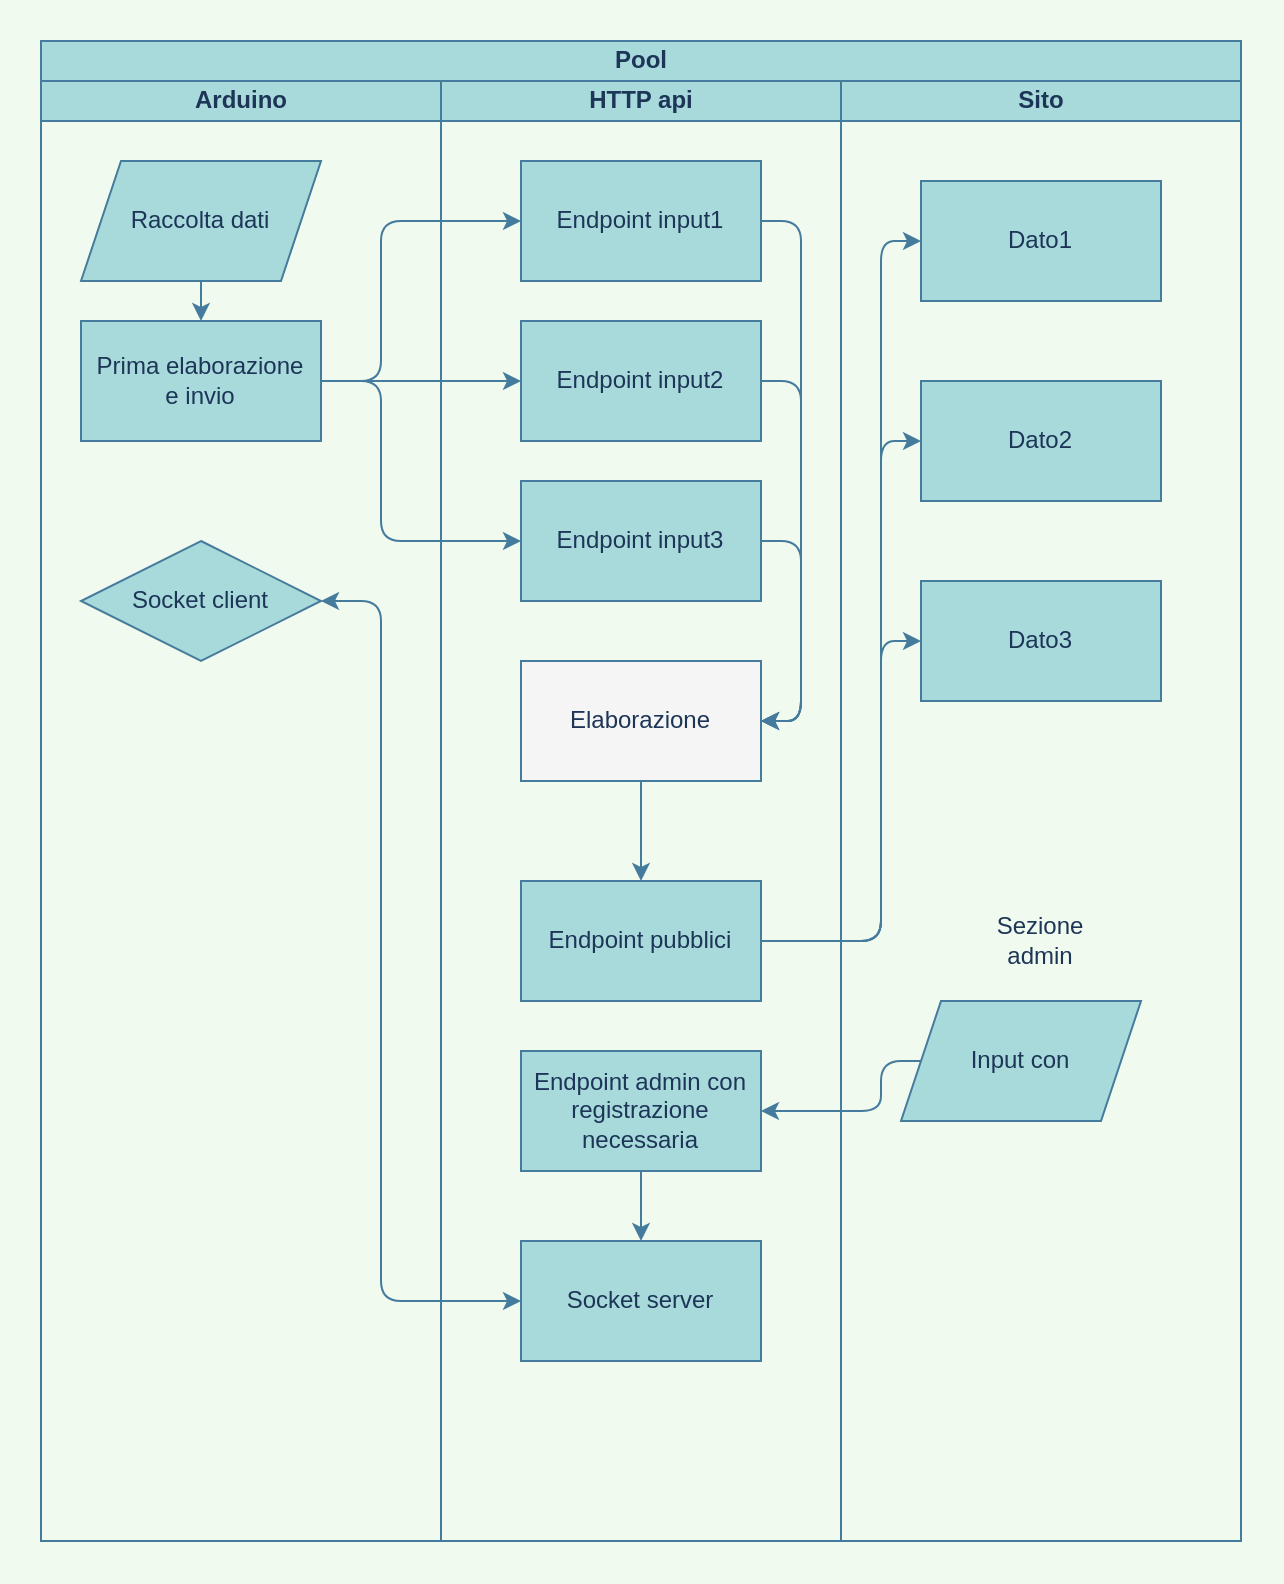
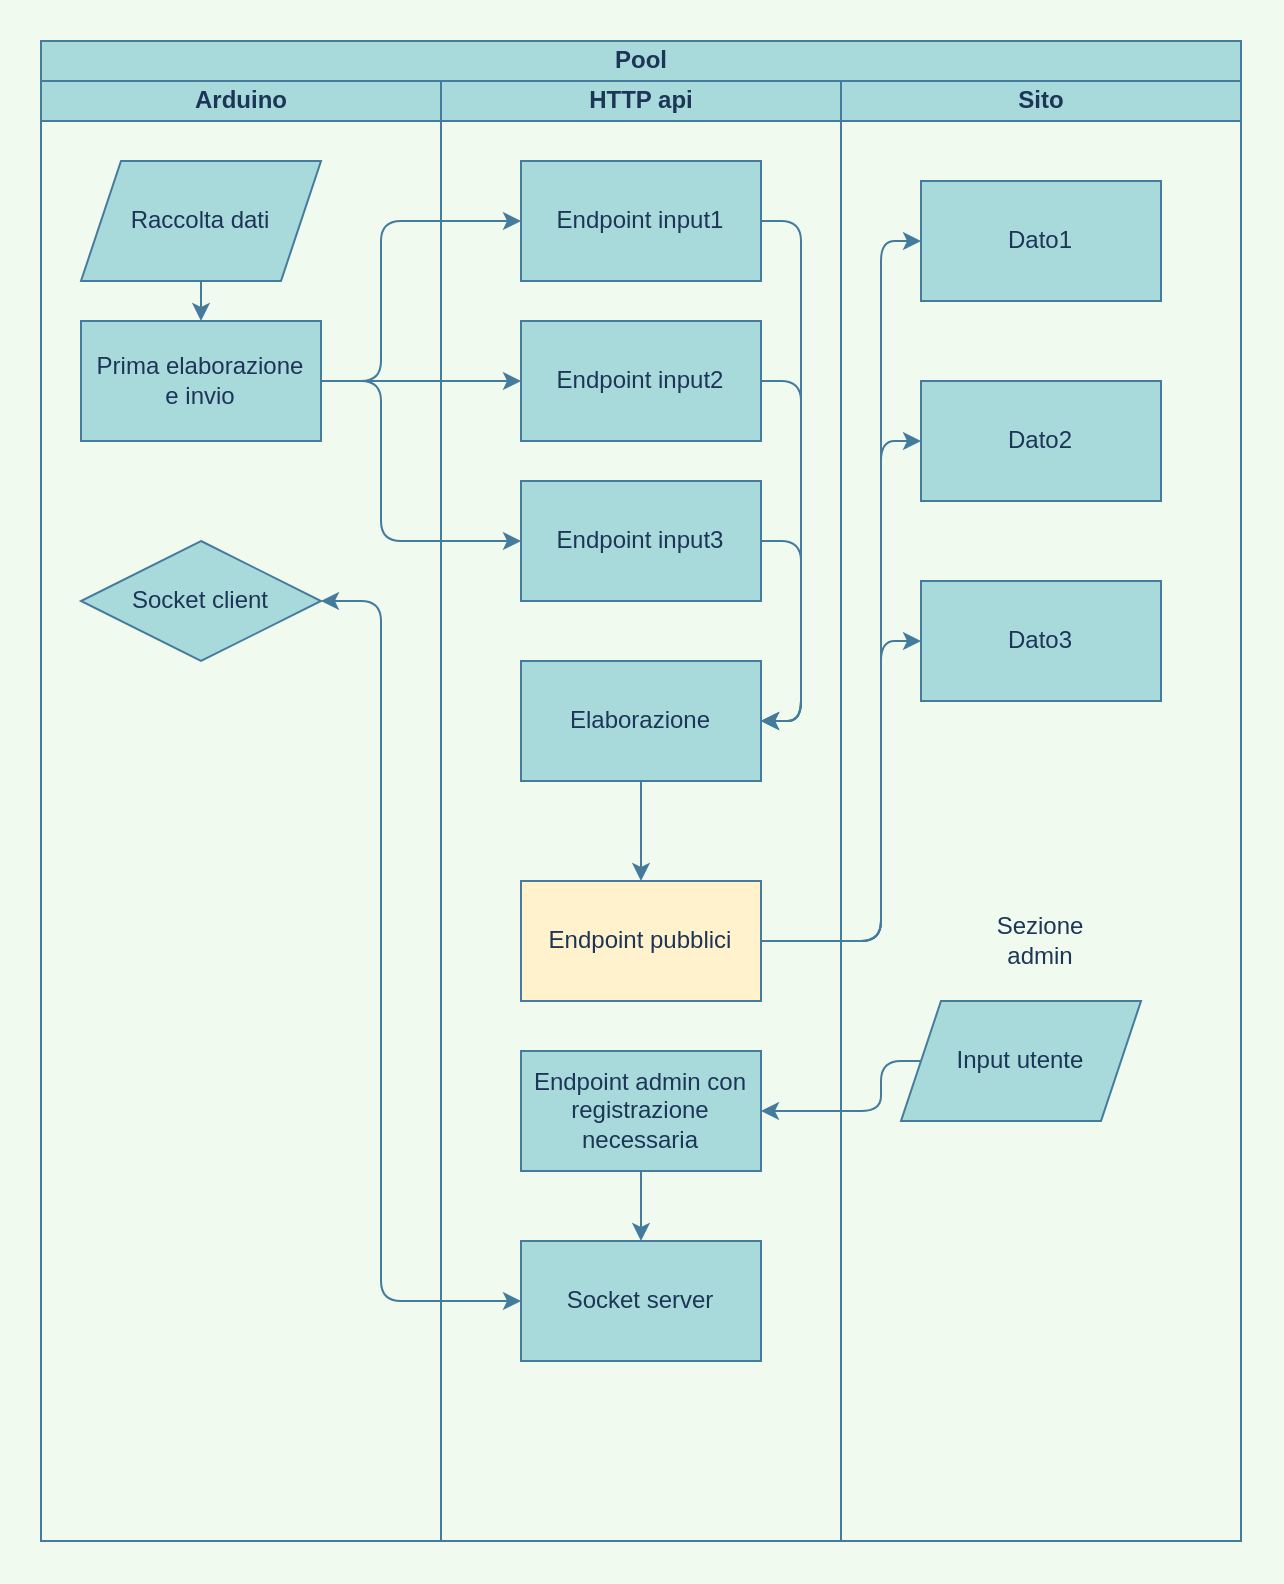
(641, 721) -> (641, 721)
(641, 941) -> (641, 941)
(1021, 1061) -> (1021, 1061)
